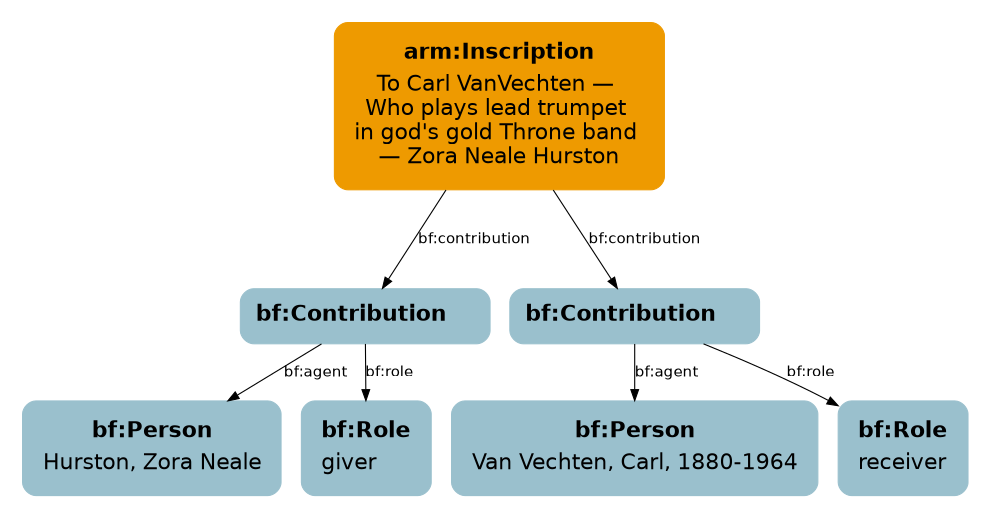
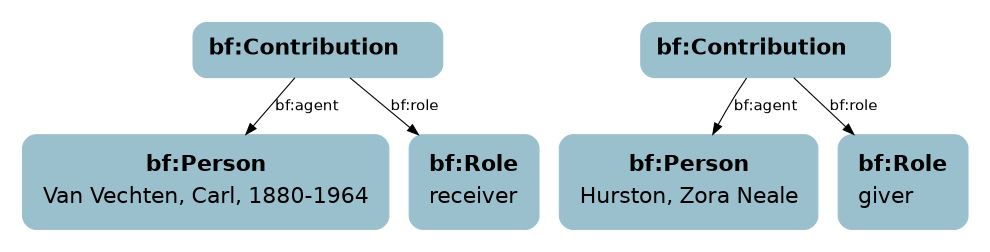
(499, 106) -> none
